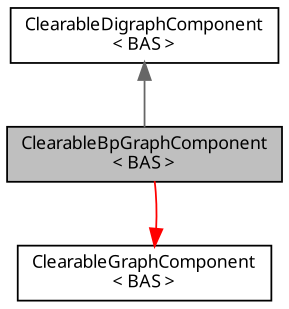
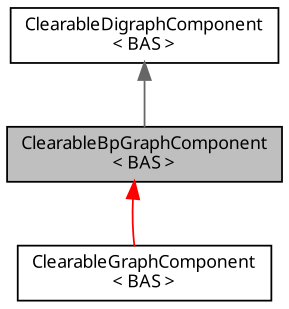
(156, 205) -> (133, 223)
